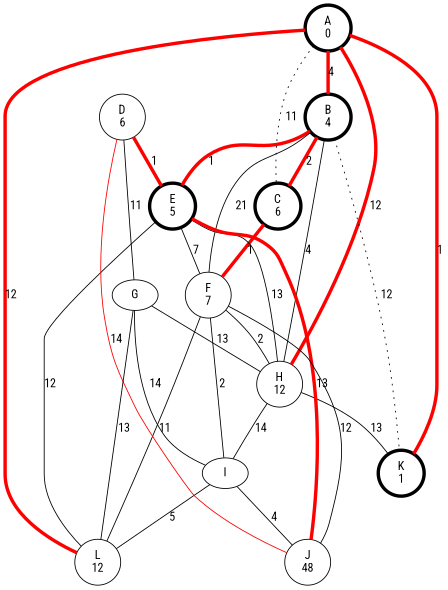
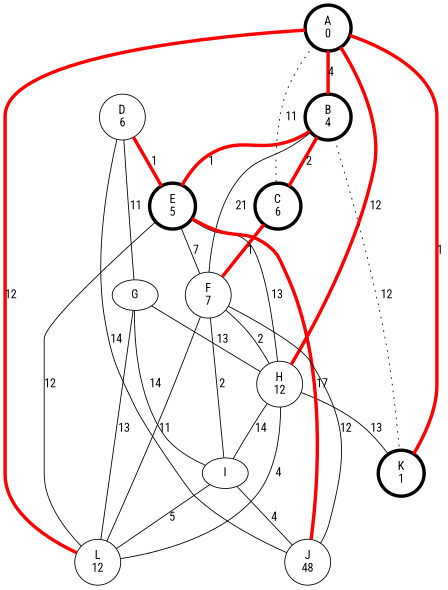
(305, 251) -> (235, 516)
(118, 369) -> (118, 369)
(322, 384) -> (322, 384)
